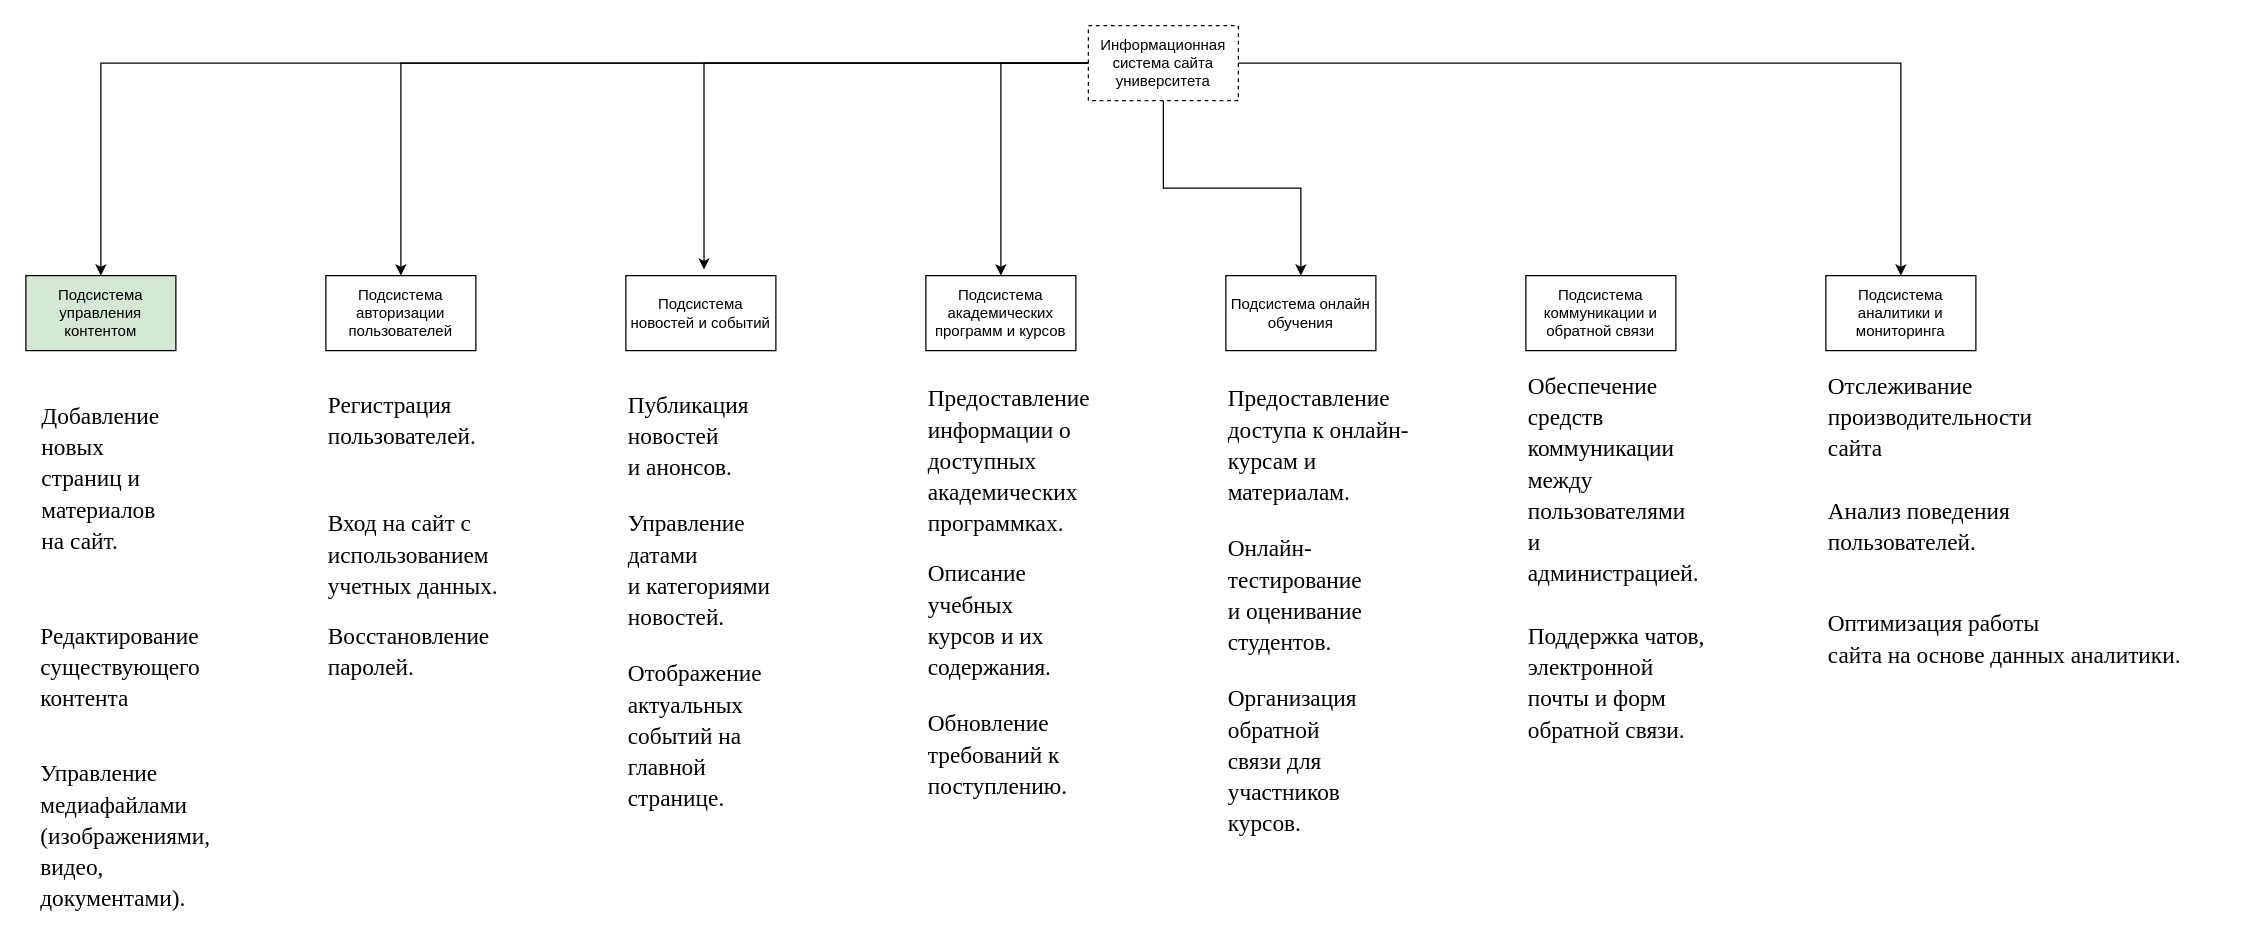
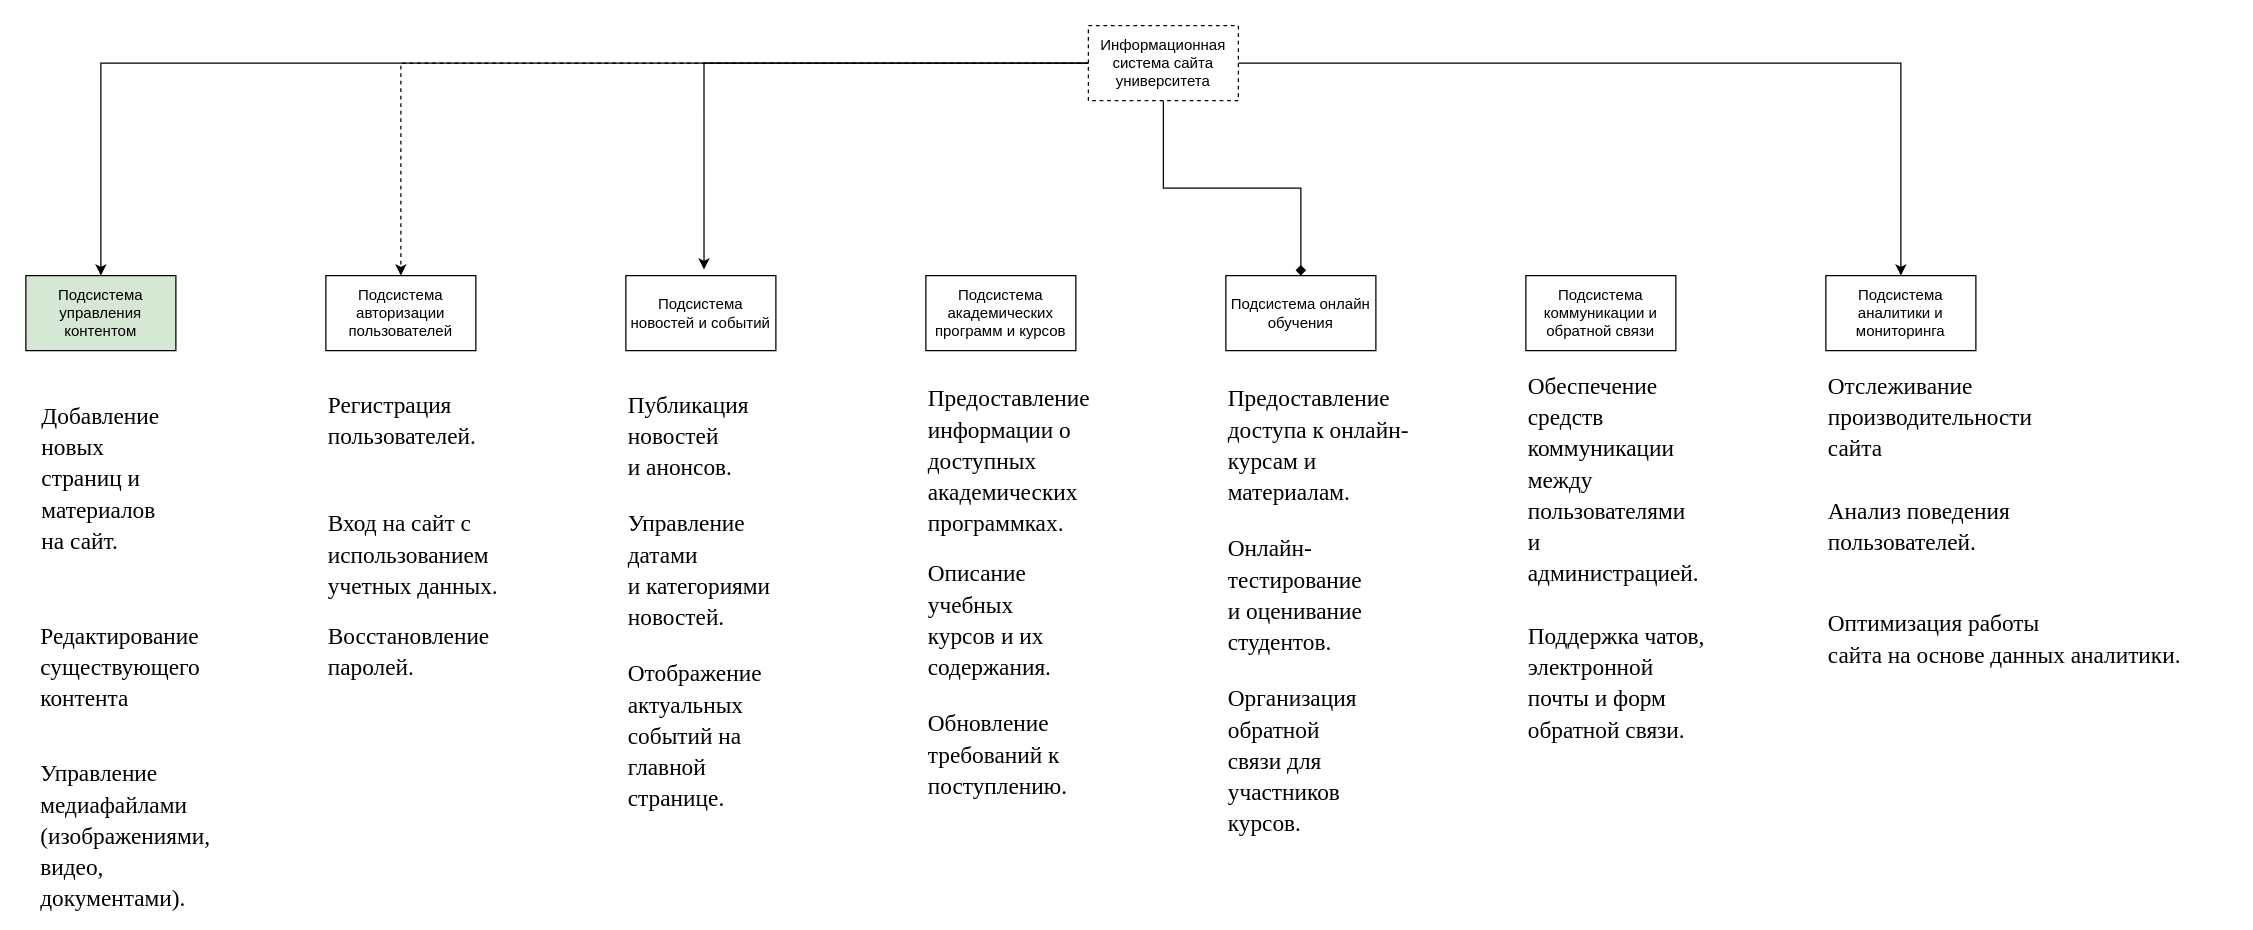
(401, 166) -> (401, 166)
(1001, 166) -> none
(1301, 266) -> (1301, 265)
